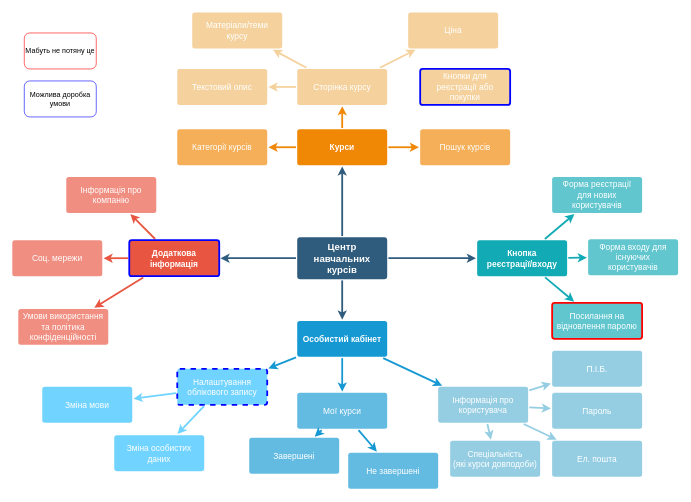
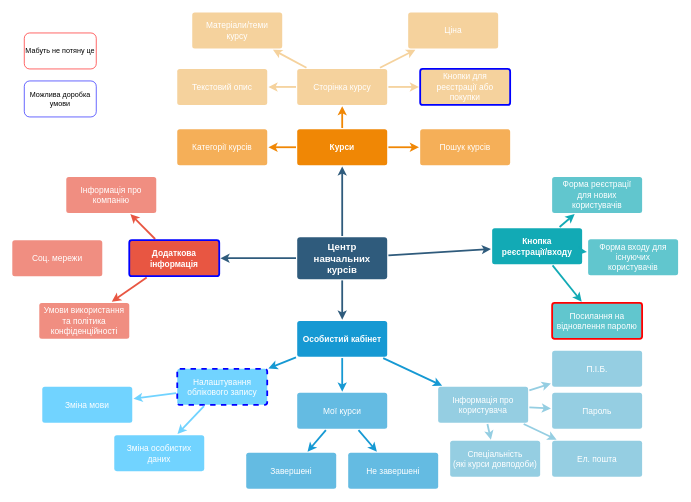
none -> (401, 87)
(119, 258) -> none
(522, 258) -> (537, 246)
(63, 327) -> (84, 321)
(294, 456) -> (291, 471)
